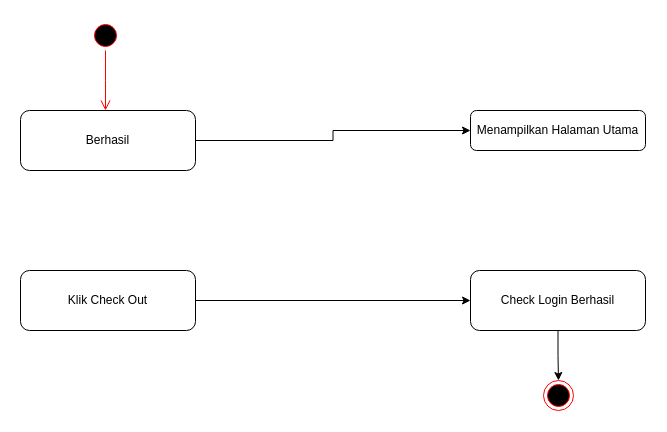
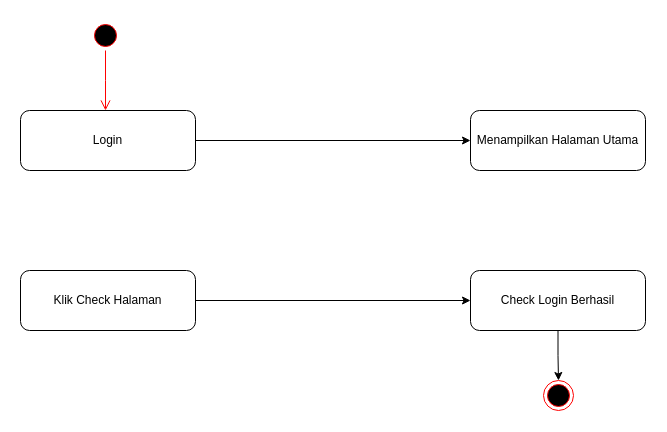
(558, 131) -> (558, 141)
(108, 141) -> (108, 141)
(108, 301) -> (108, 301)
